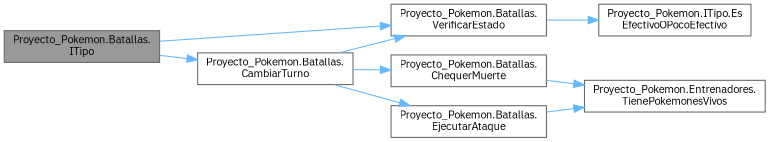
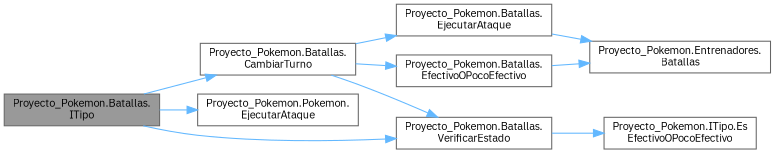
(469, 71) -> (474, 71)
(675, 96) -> (680, 57)
none -> (278, 110)
